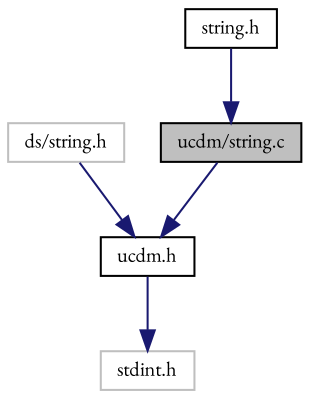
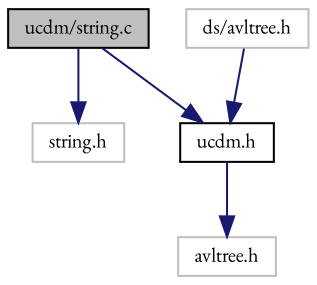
(231, 29) -> (78, 143)
(231, 75) -> (78, 75)
(66, 143) -> (247, 29)
(148, 371) -> (227, 257)
